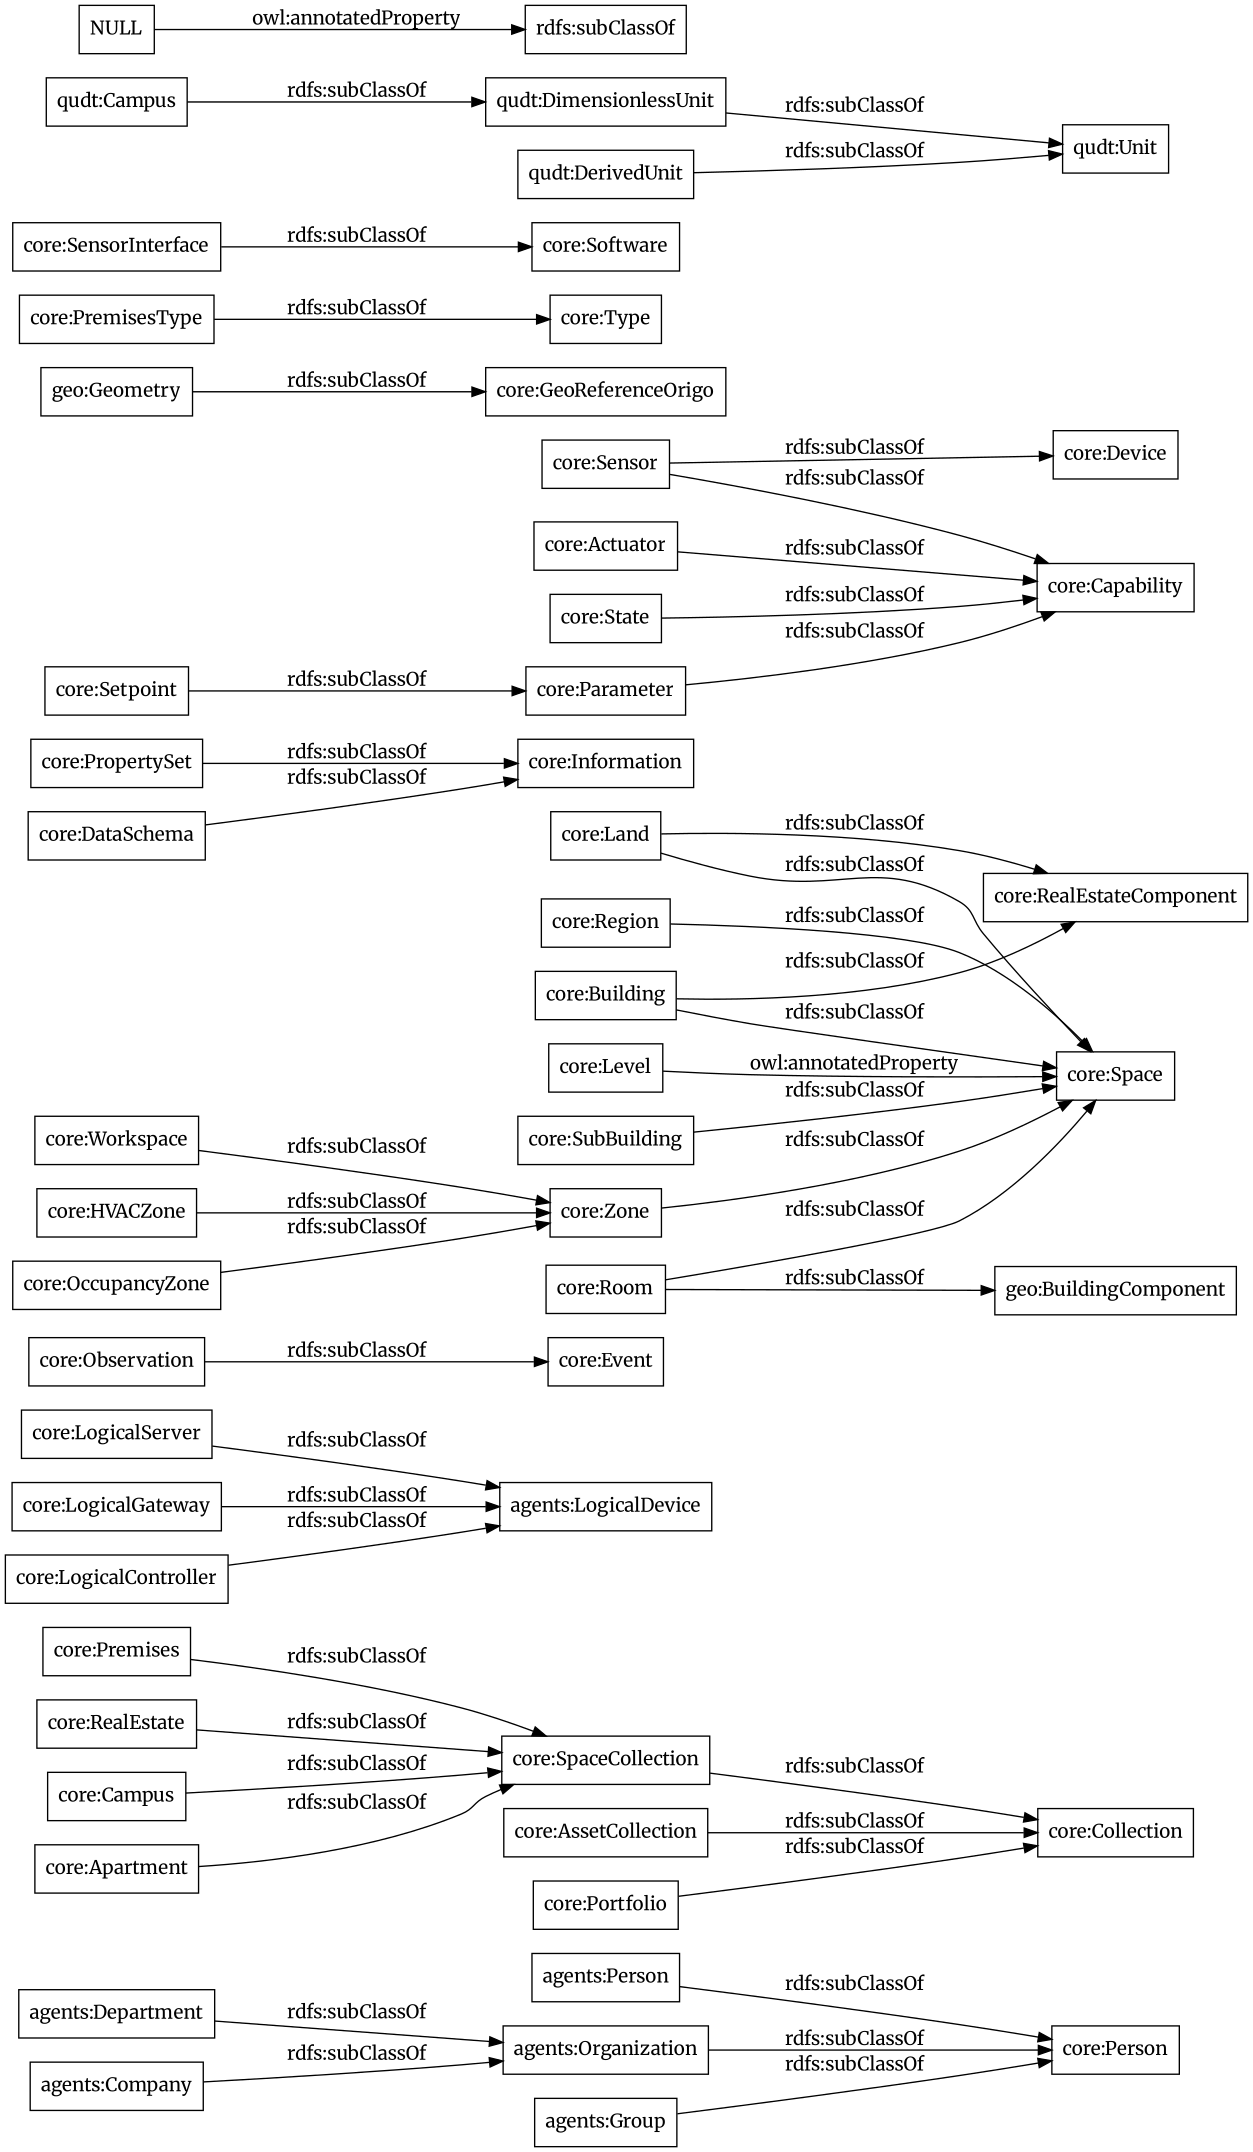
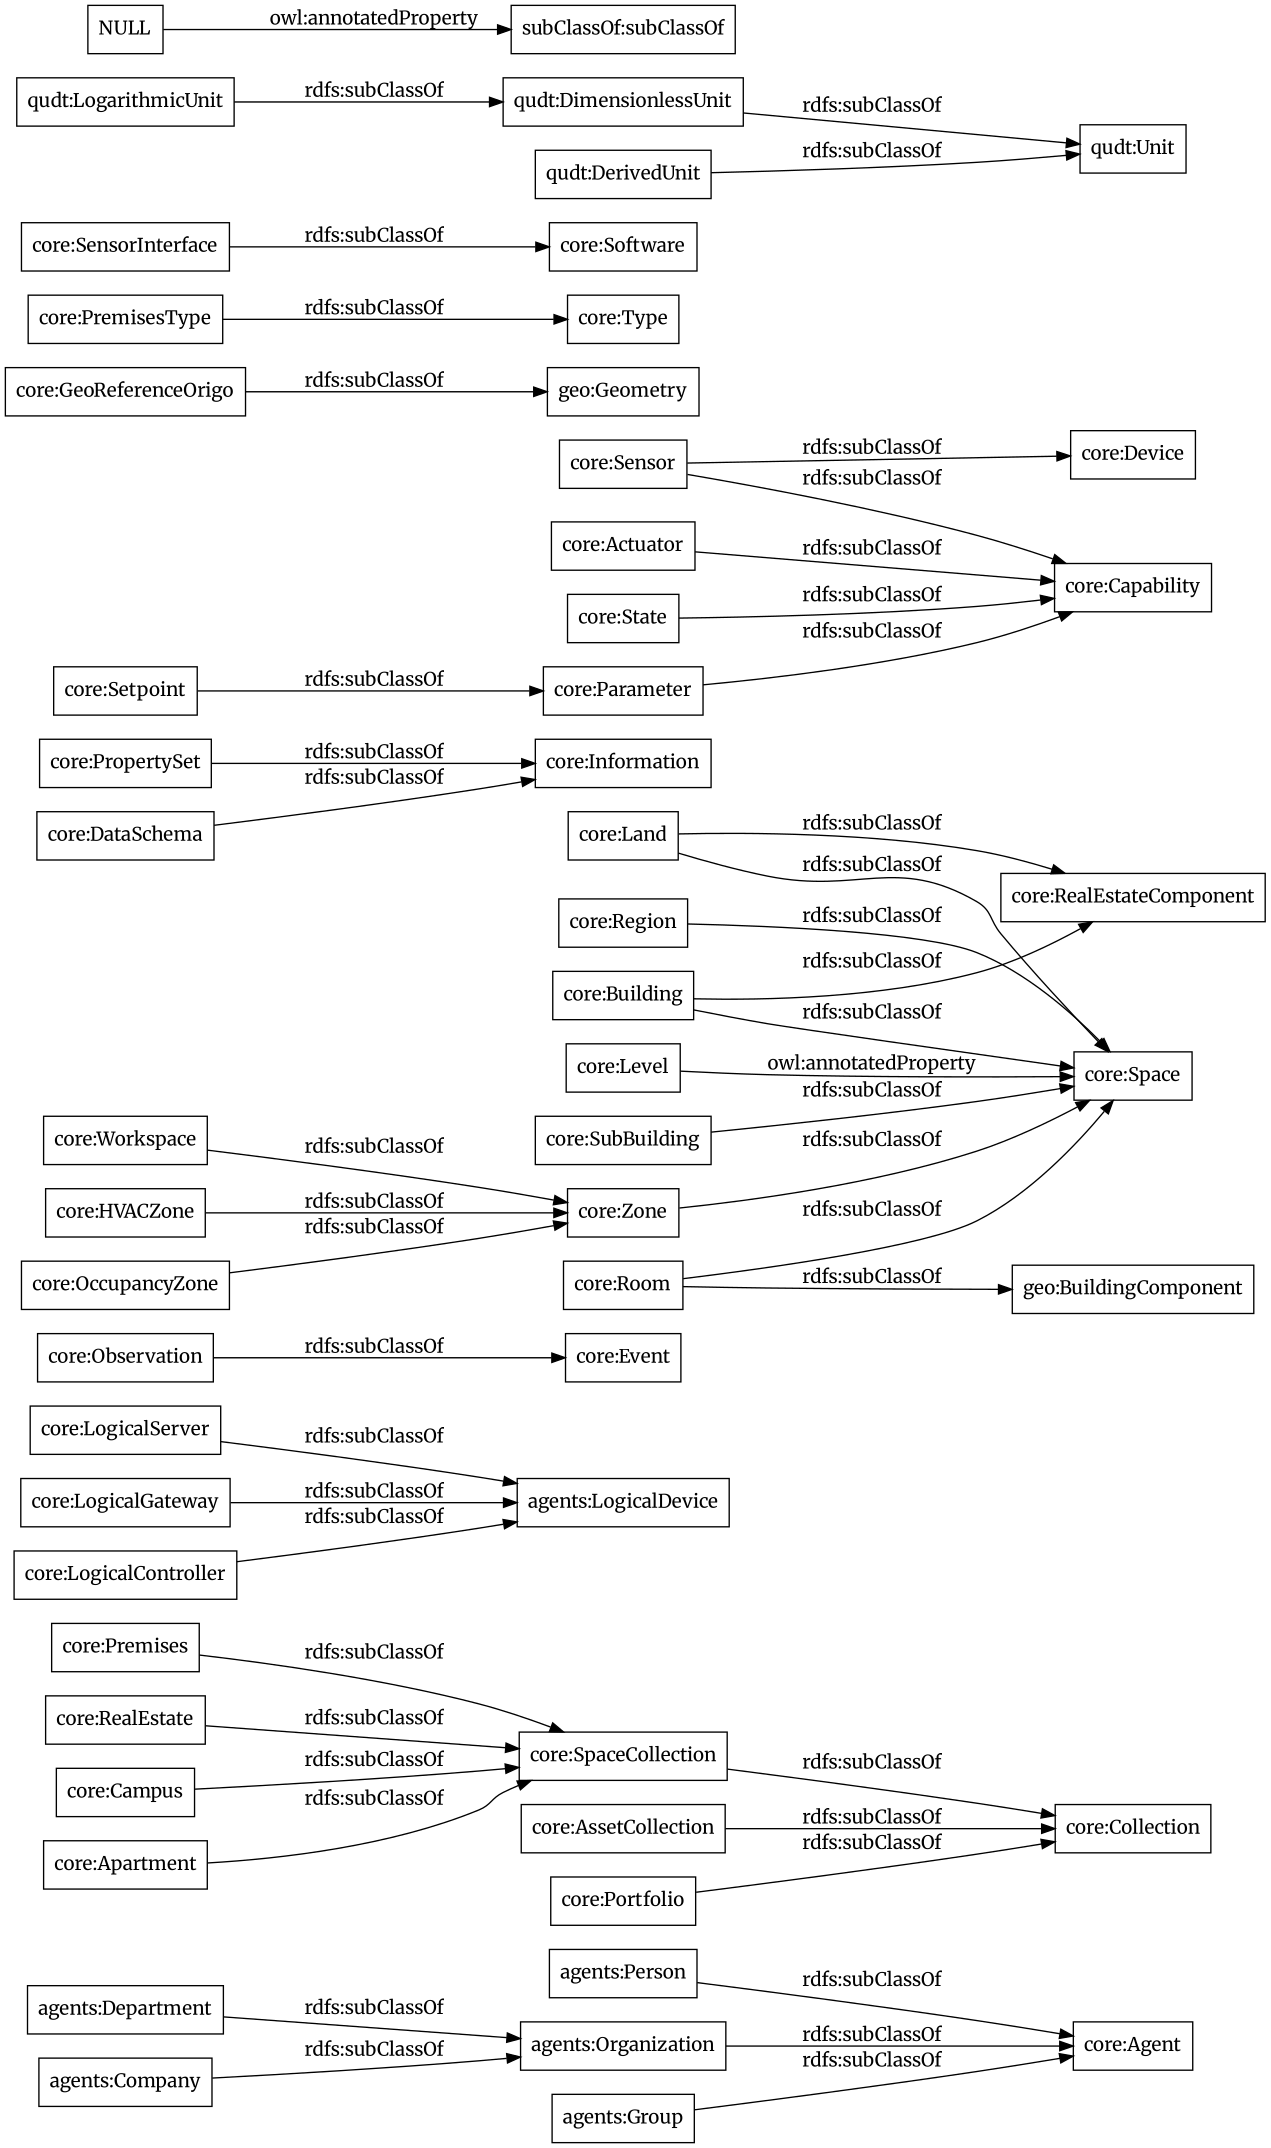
(606, 30) -> (623, 30)
(117, 102) -> (125, 102)
(332, 392) -> (390, 392)
(1116, 2050) -> (1133, 2046)
